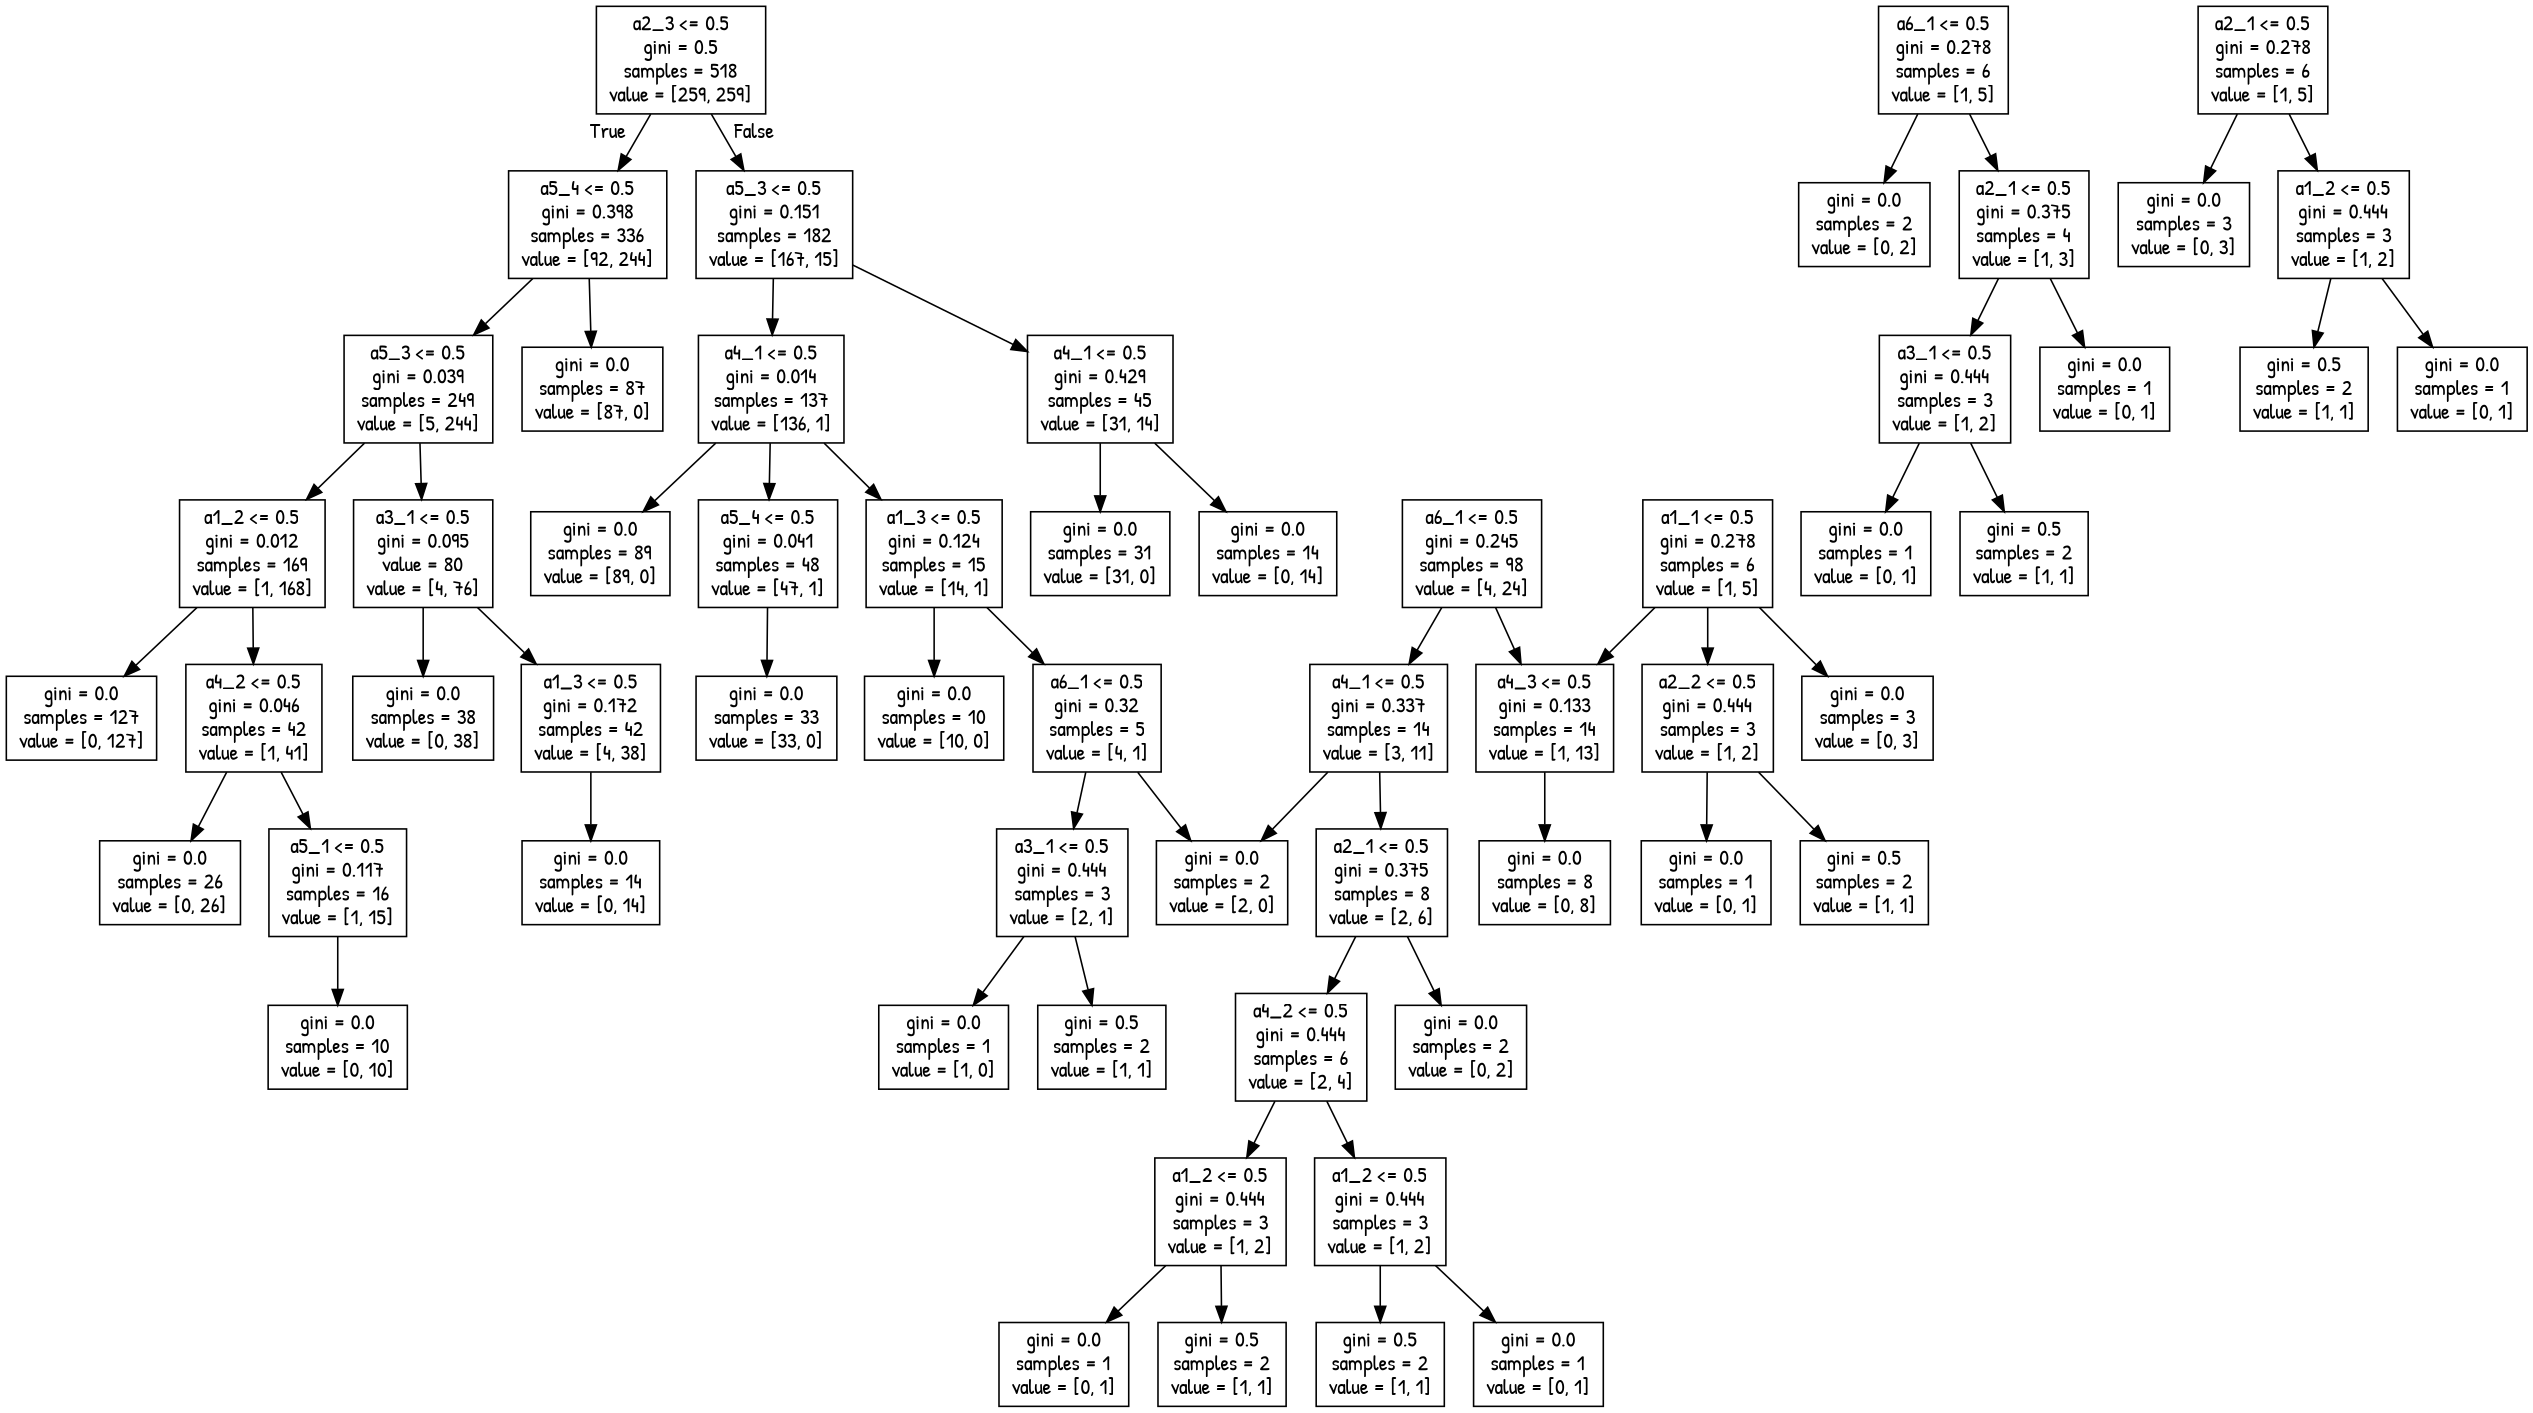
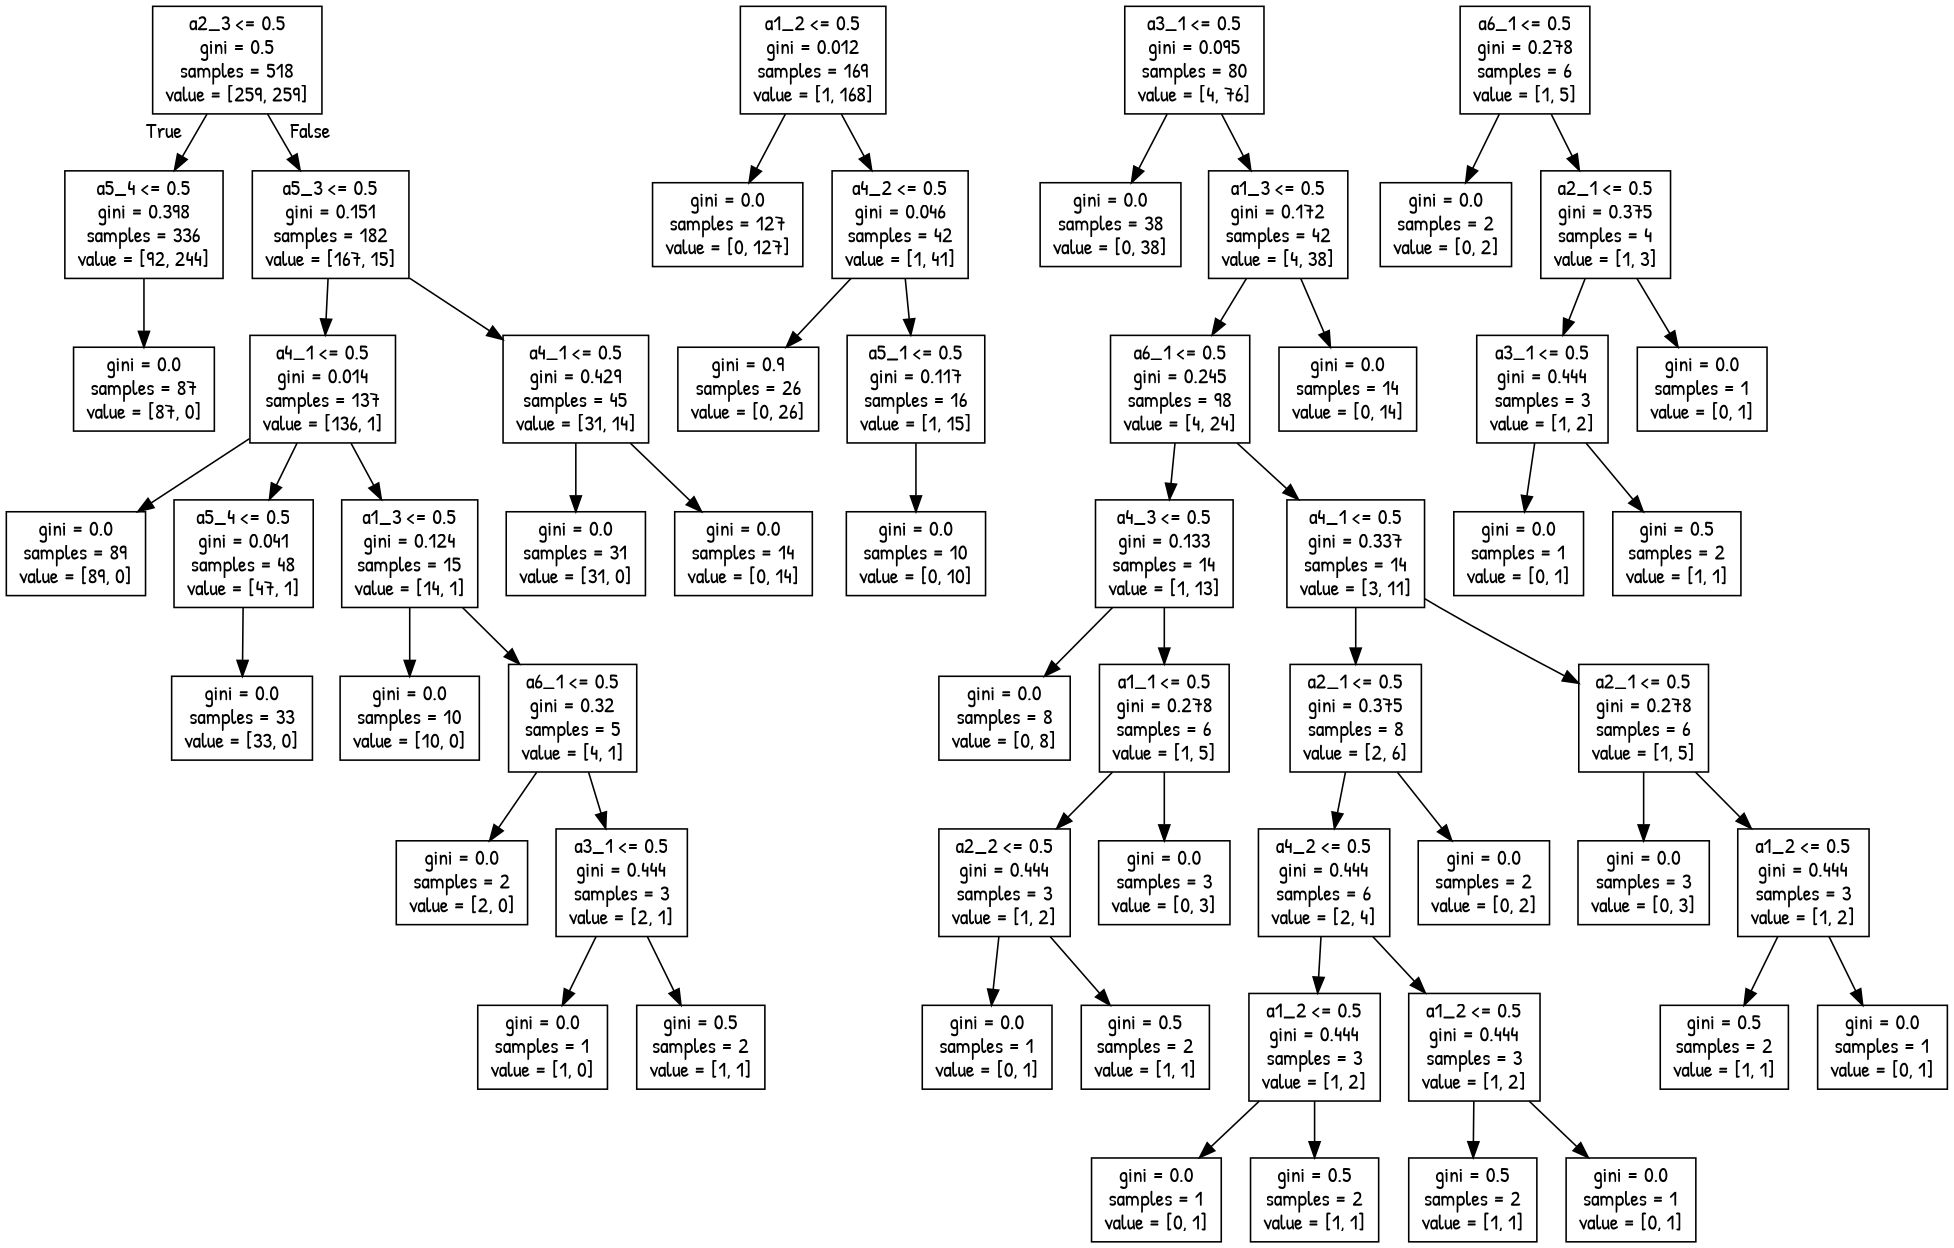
none -> (1233, 300)
(418, 389) -> none
(423, 554) -> (1194, 60)
(1632, 630) -> (1164, 628)
(1300, 801) -> (1494, 638)
(170, 883) -> (748, 389)
